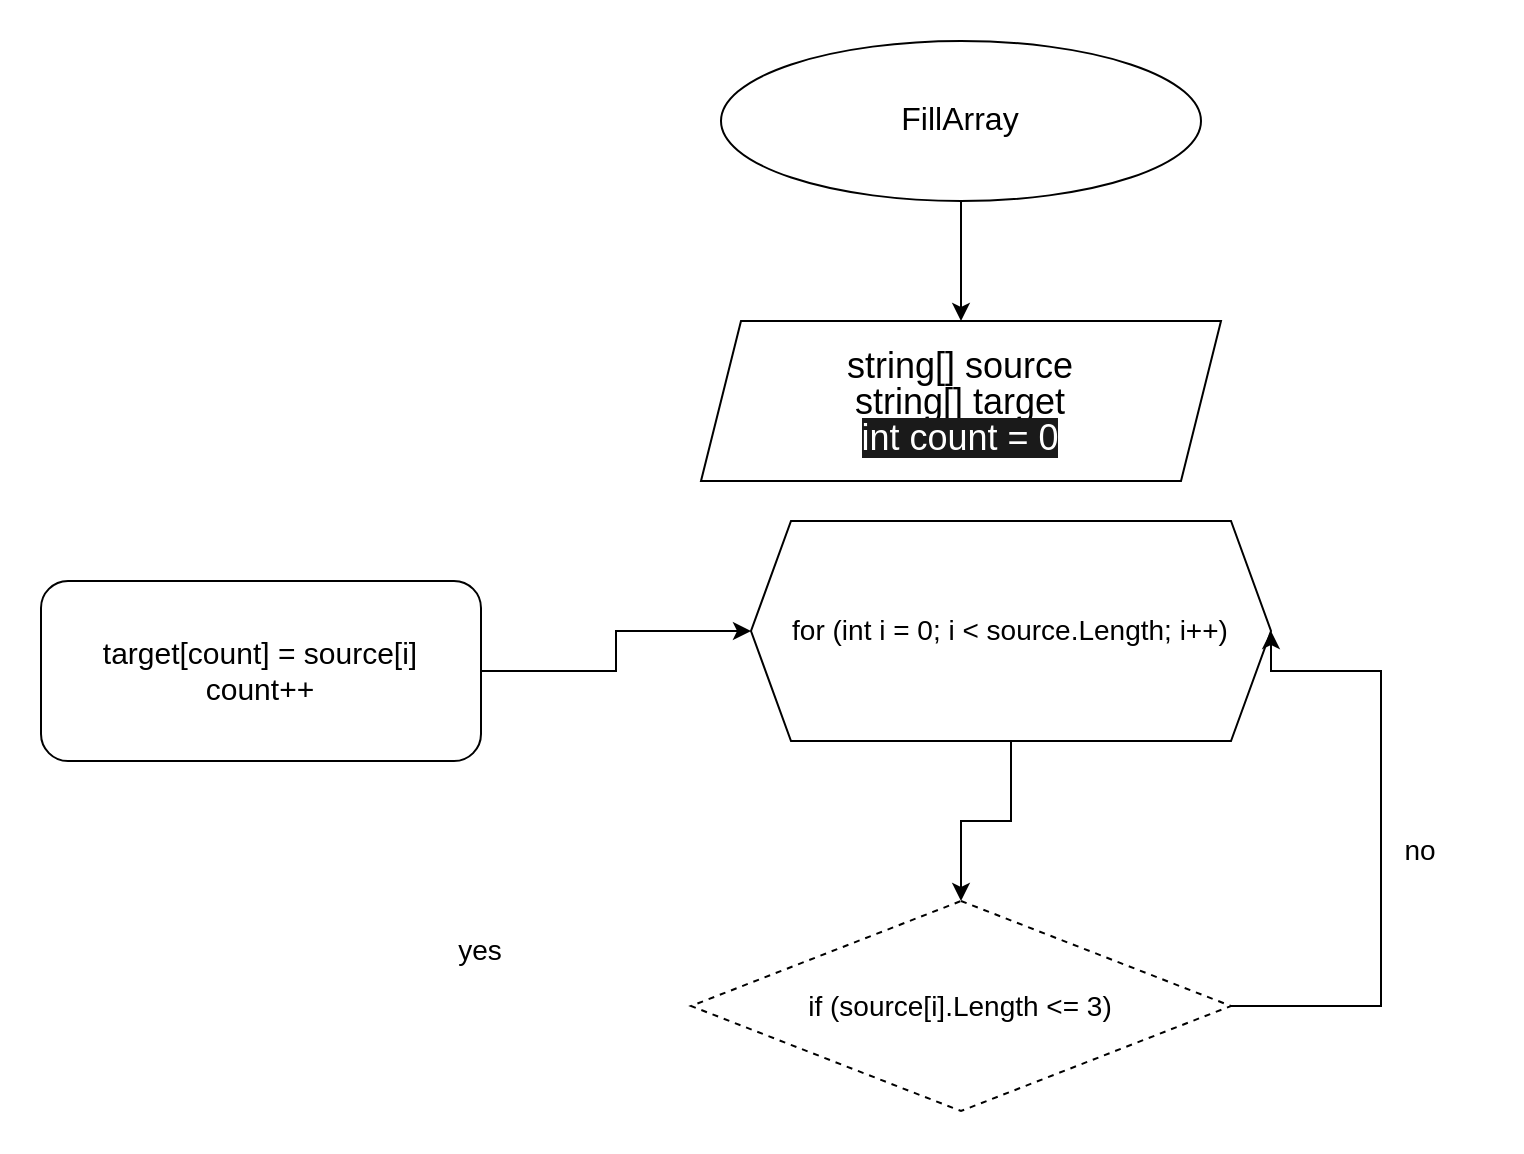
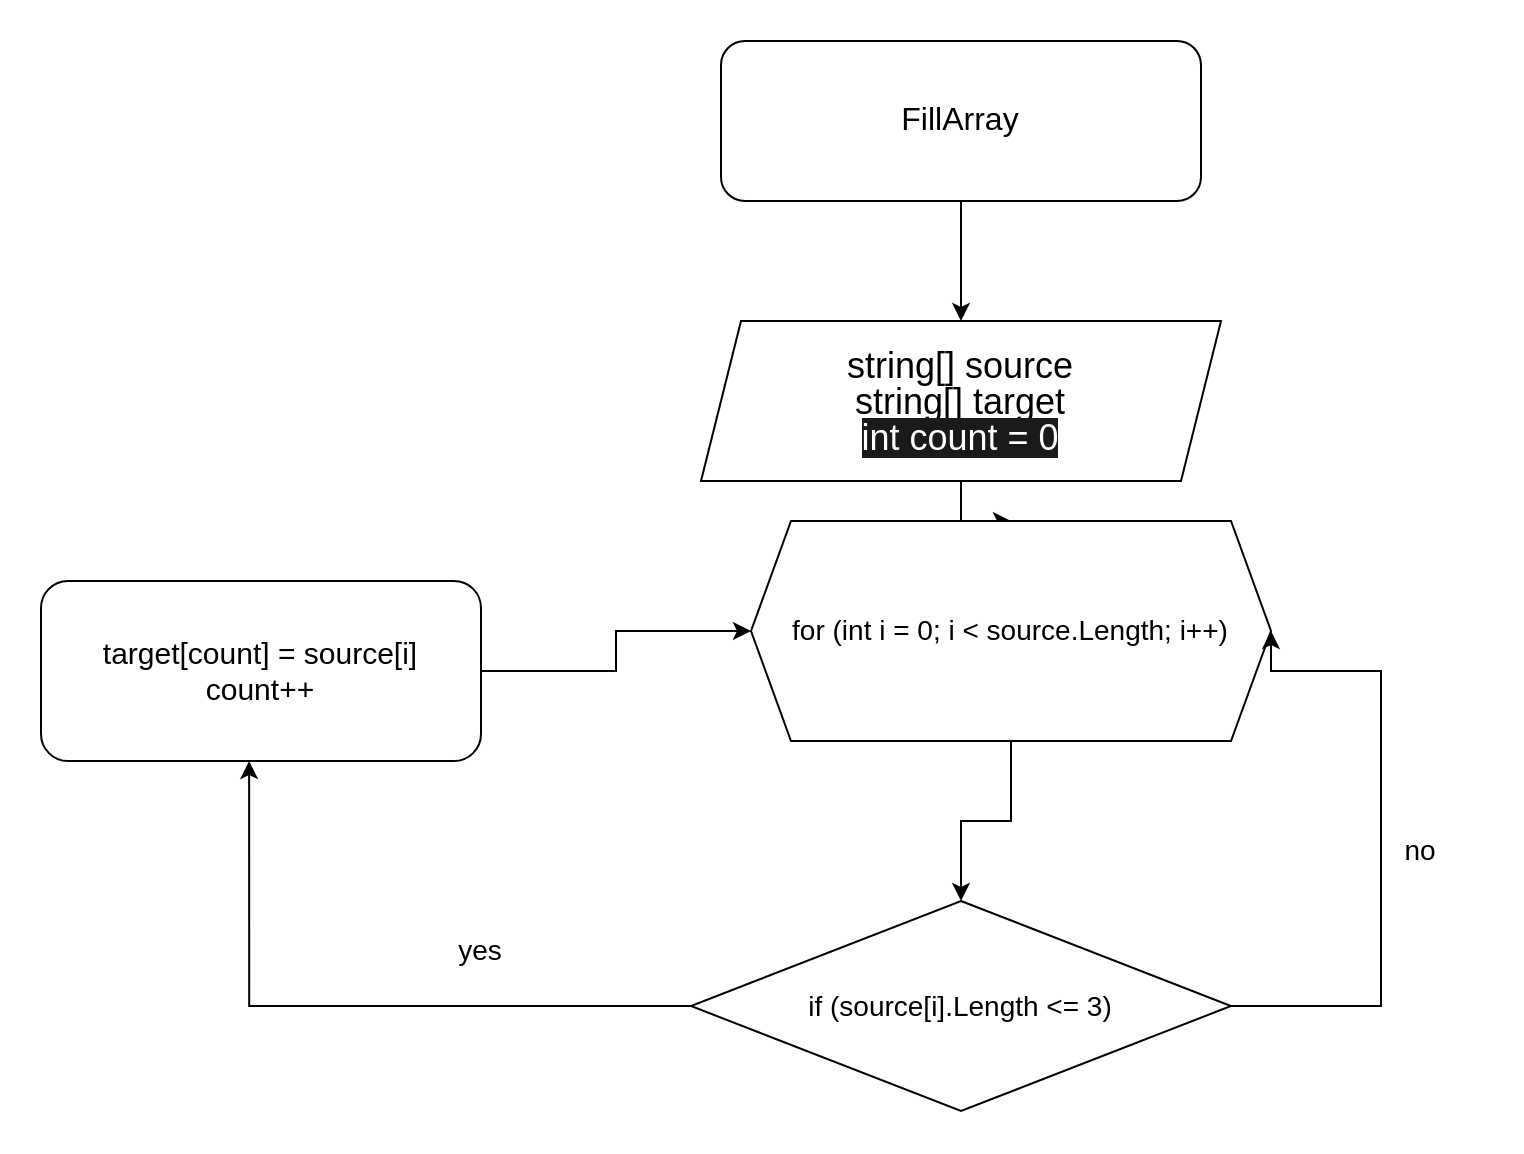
(961, 121) -> (961, 121)
none -> (961, 502)
none -> (354, 1006)
(961, 1006) -> (961, 1006)
